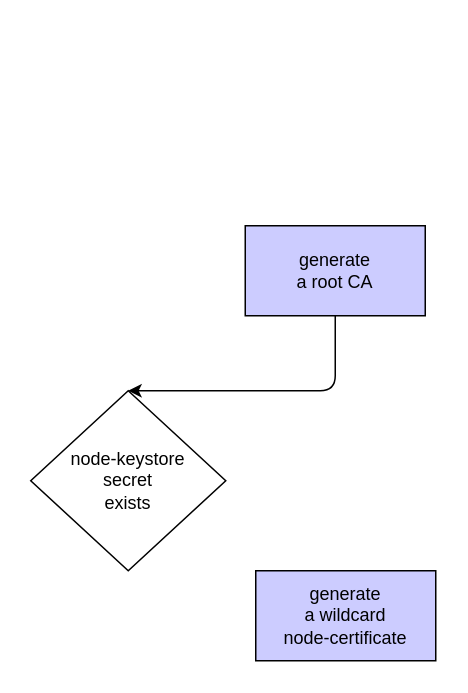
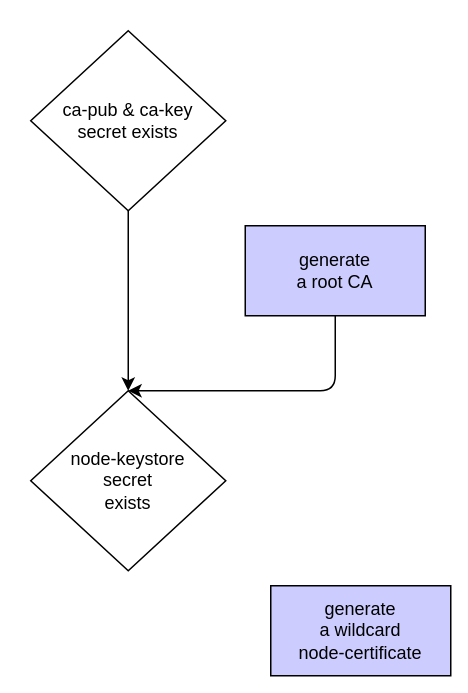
none -> (128, 121)
none -> (128, 296)
(346, 616) -> (361, 631)
